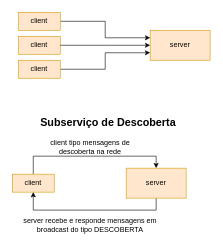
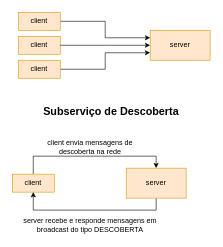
(108, 123) -> (111, 111)
(90, 147) -> (90, 147)
